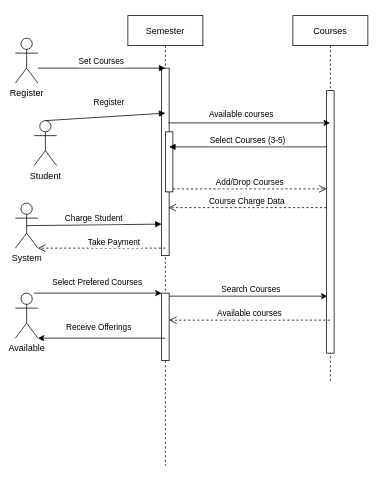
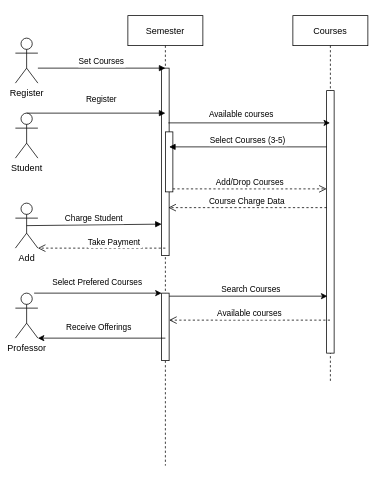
(45, 143) -> (27, 135)
(27, 259) -> (27, 259)
(27, 349) -> (27, 349)
